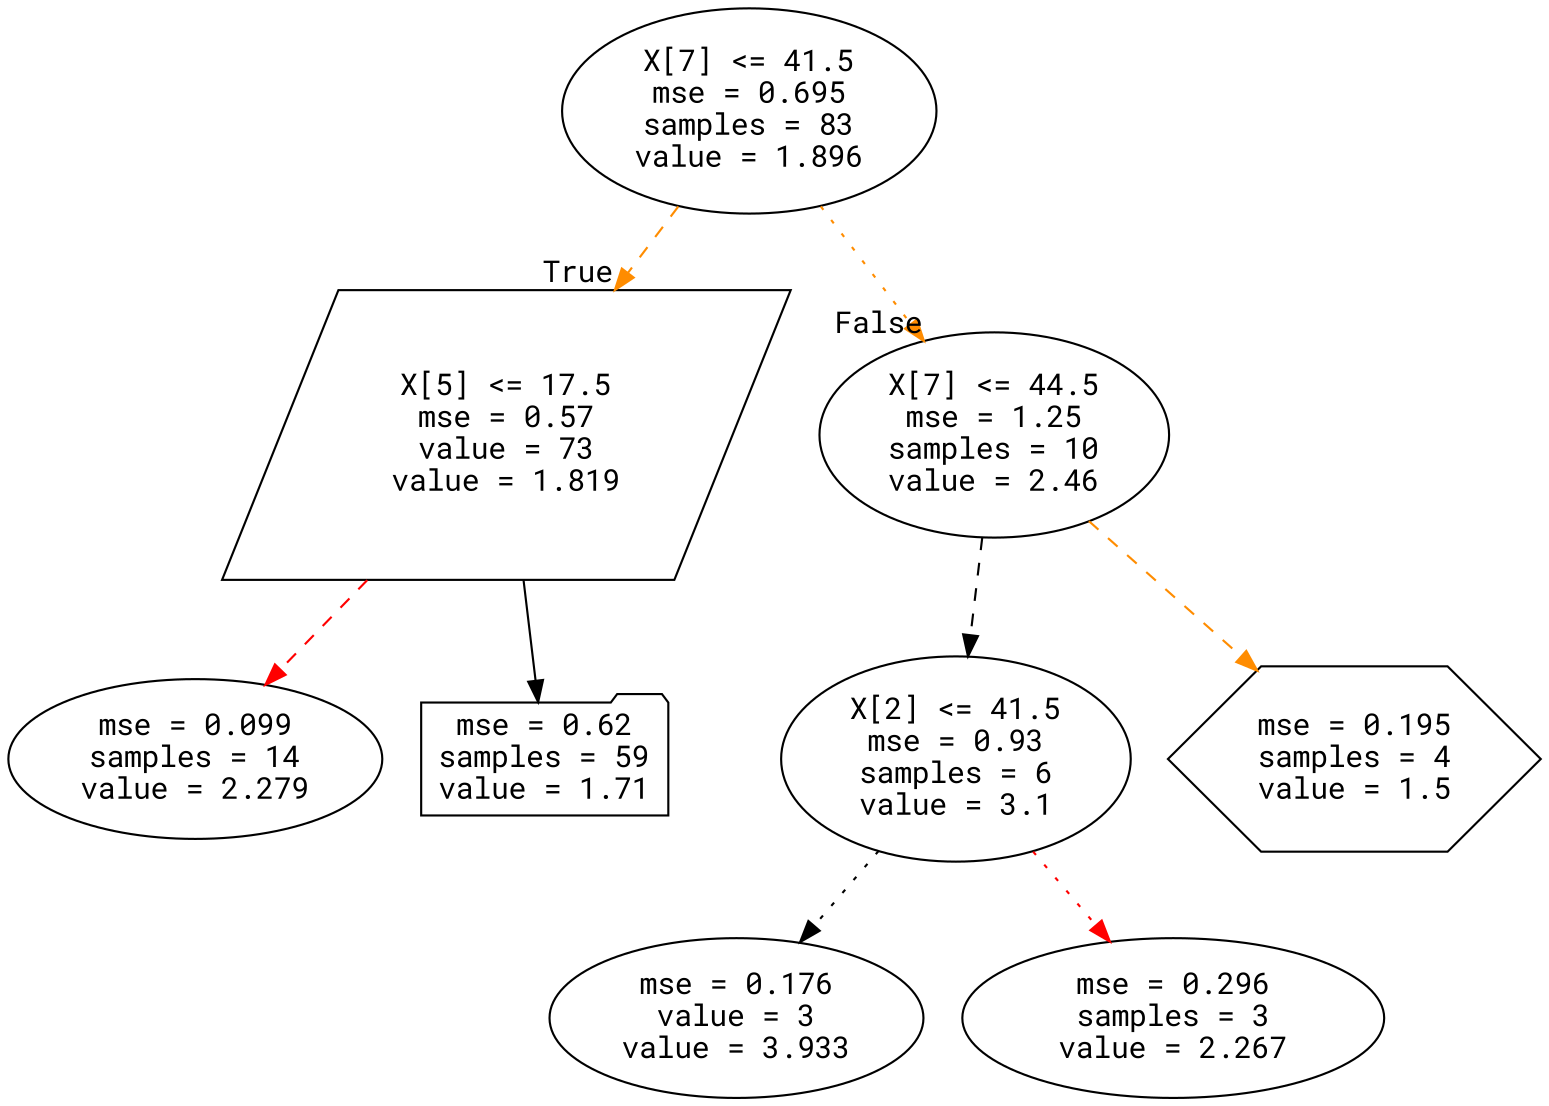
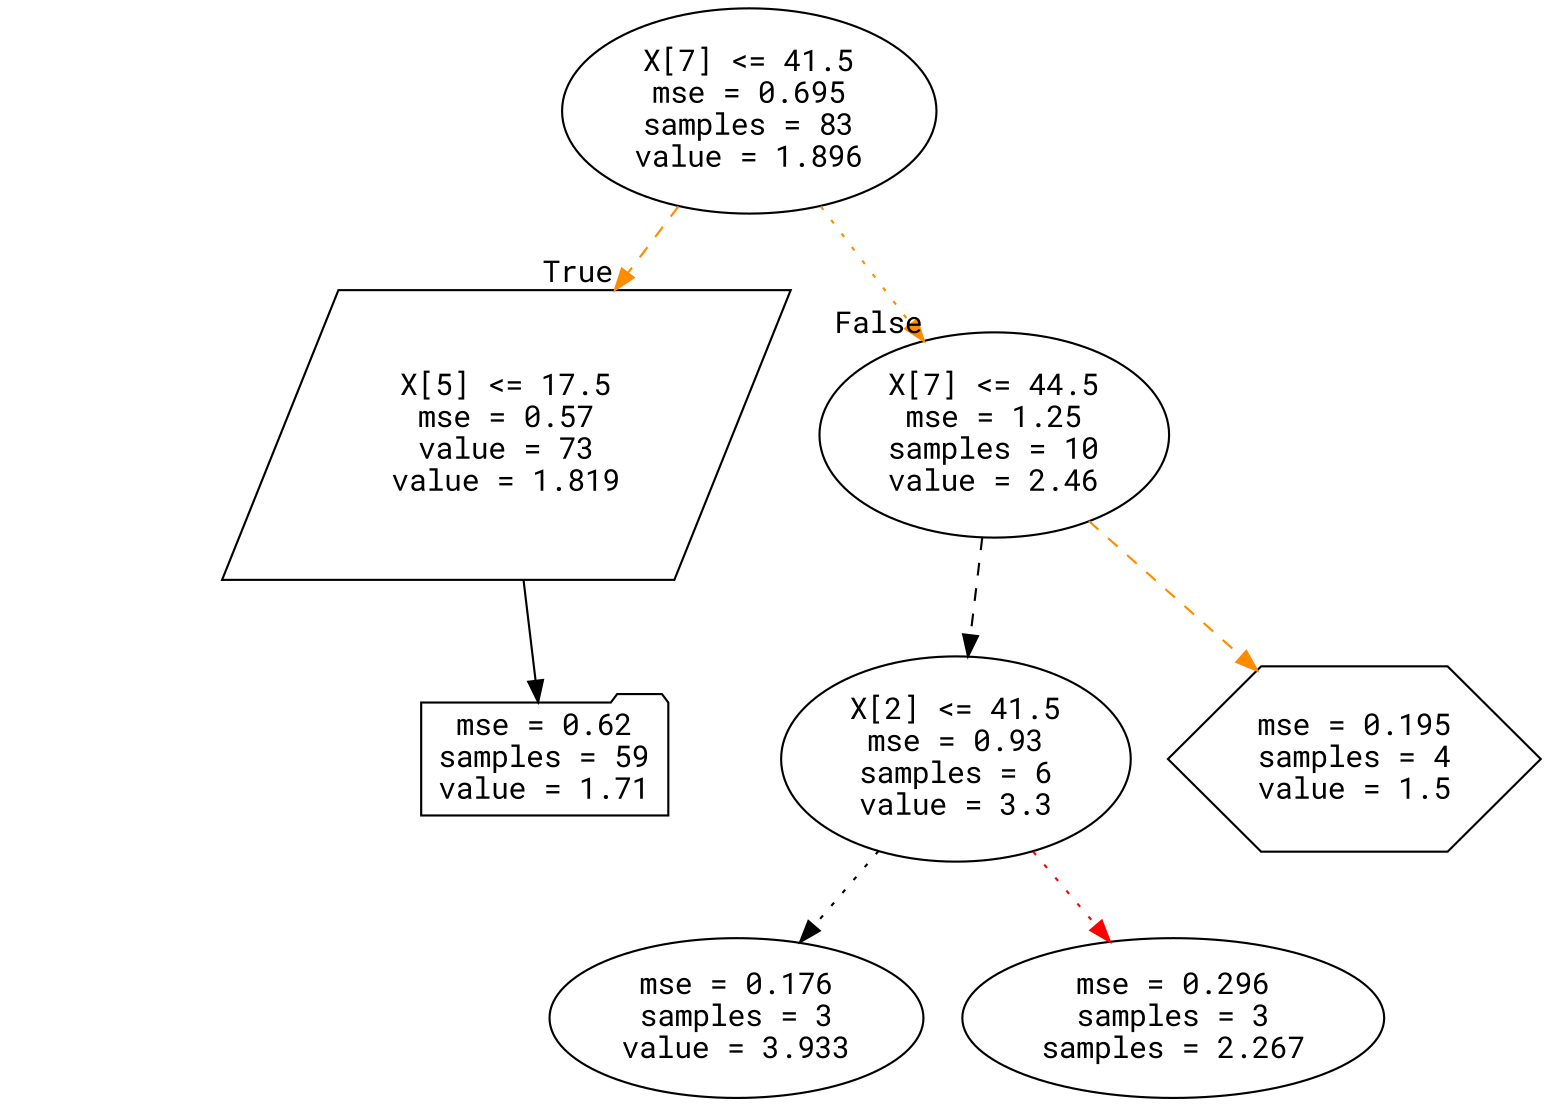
(195, 759) -> none
(956, 759) -> (956, 759)
(736, 1018) -> (736, 1018)
(1173, 1018) -> (1173, 1018)
